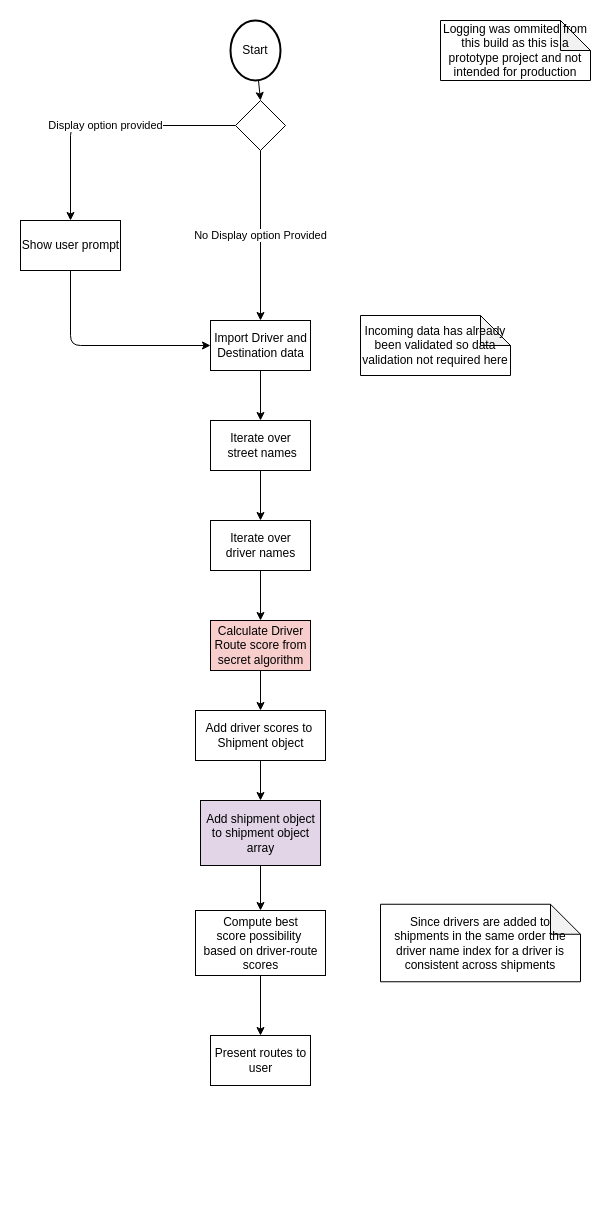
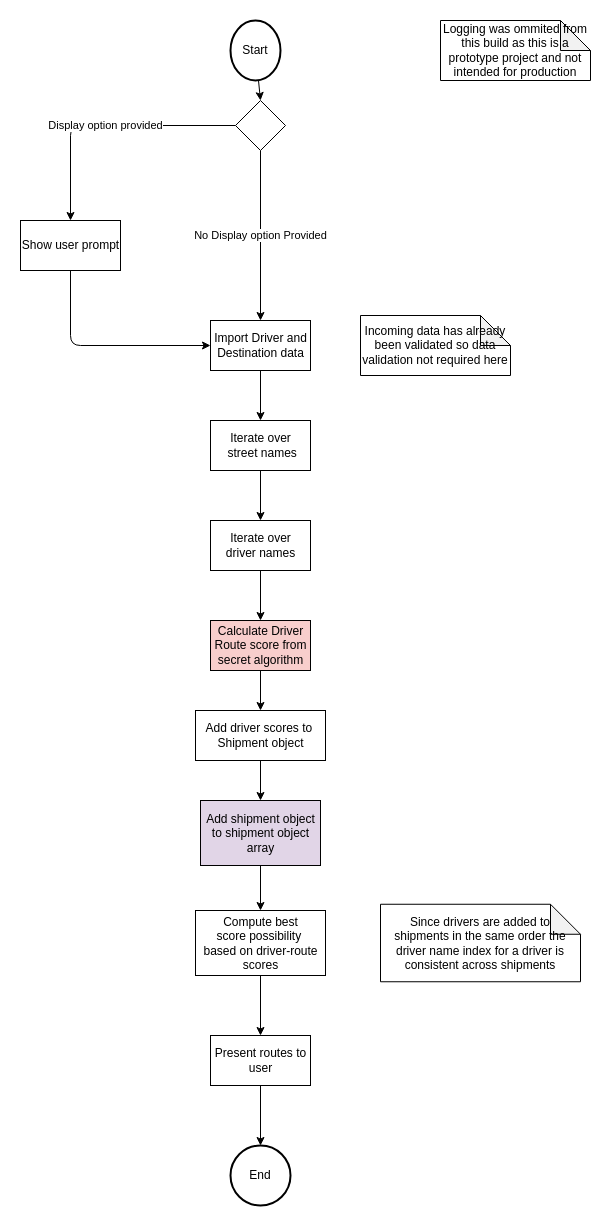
none -> (261, 1112)
none -> (261, 1176)
